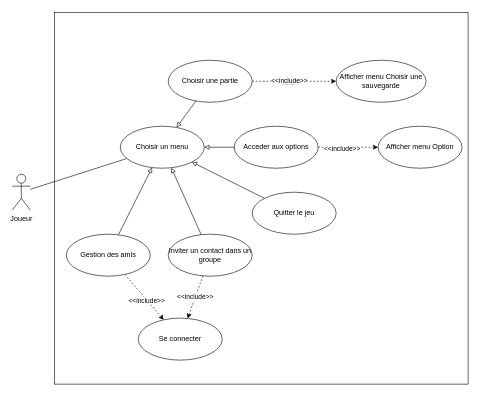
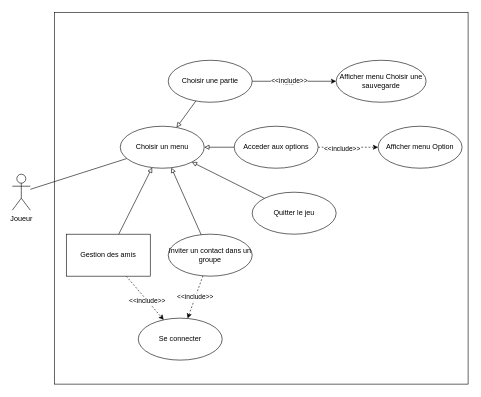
(319, 81) -> (319, 81)
(108, 255) -> (108, 255)
